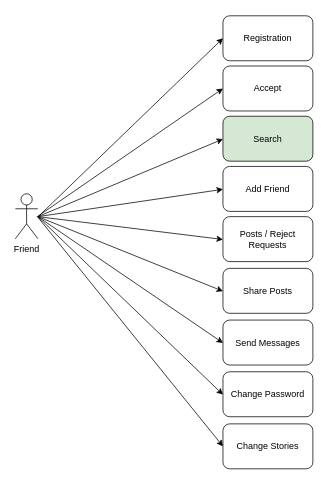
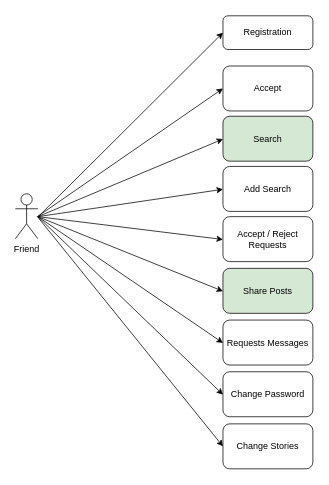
(268, 38) -> (268, 33)
(268, 189) -> (268, 189)
(268, 240) -> (268, 240)
(268, 291) -> (268, 291)
(268, 343) -> (268, 343)
